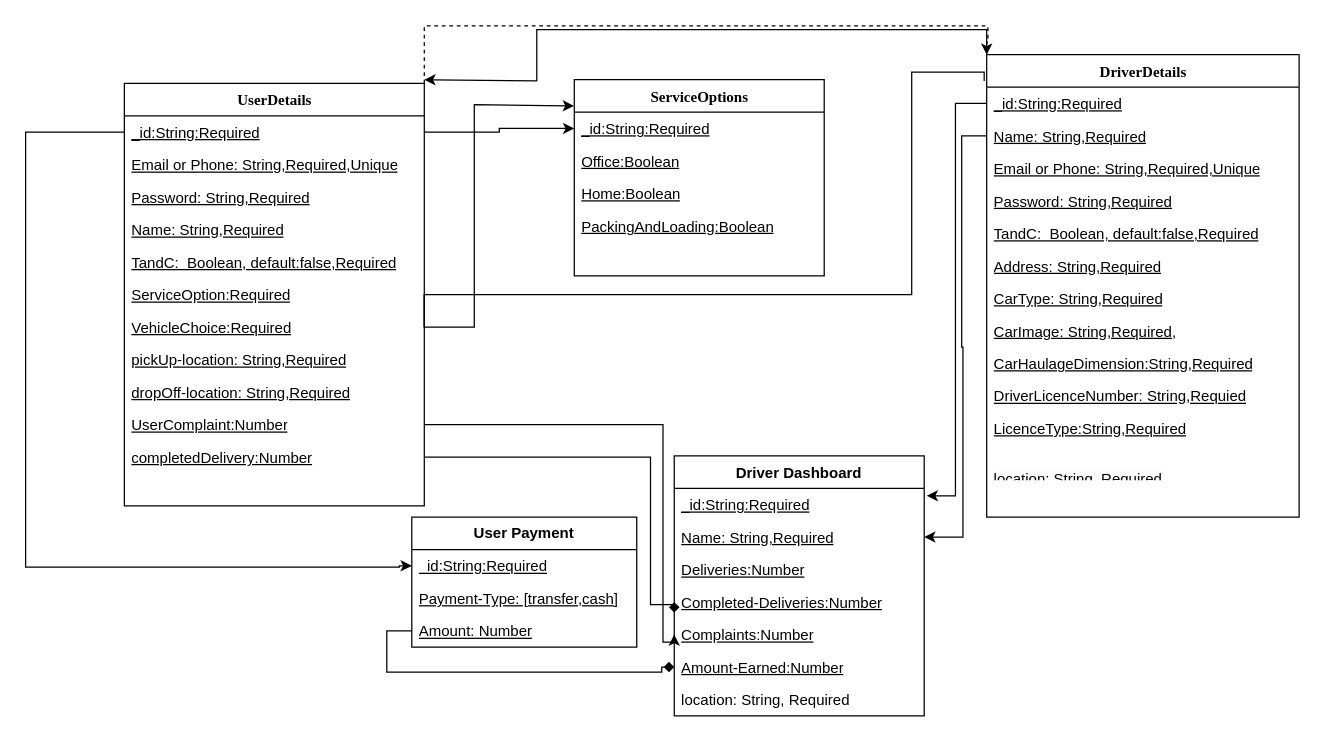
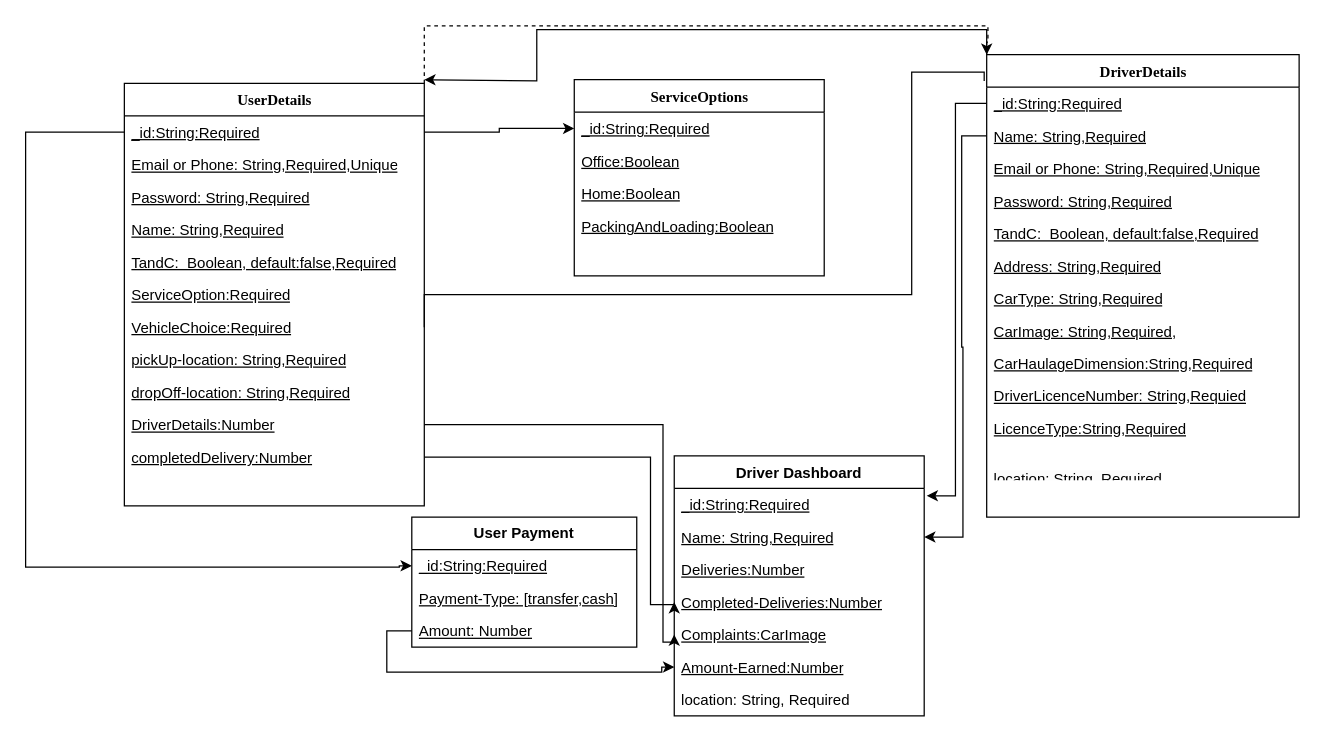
(474, 196) -> none
(210, 426) -> (208, 426)
(670, 604) -> (670, 604)
(747, 636) -> (756, 636)
(662, 669) -> (662, 668)
